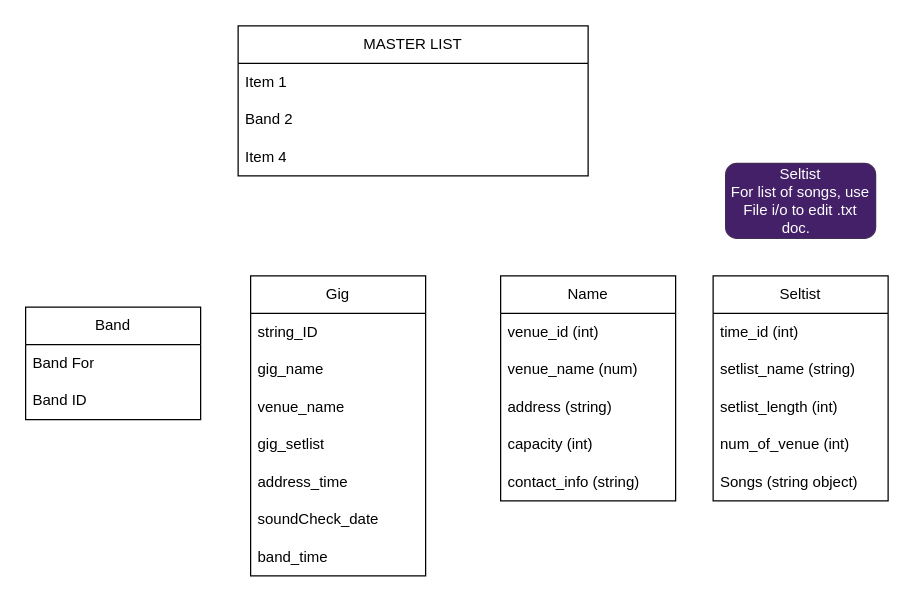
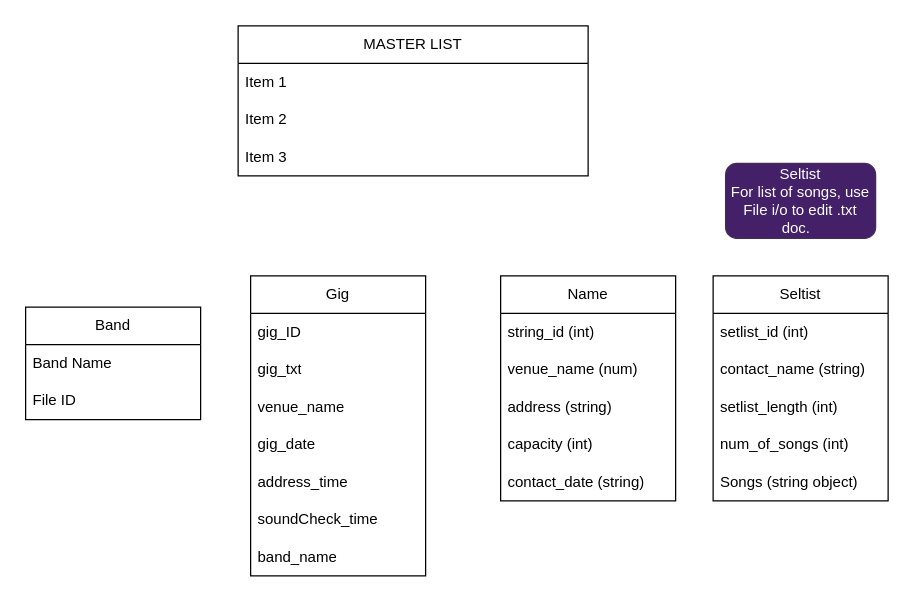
(269, 119) -> (269, 119)
(269, 157) -> (269, 157)
(294, 332) -> (281, 332)
(561, 332) -> (563, 332)
(767, 332) -> (778, 332)
(65, 363) -> (69, 363)
(290, 369) -> (286, 369)
(801, 369) -> (802, 369)
(61, 401) -> (57, 401)
(298, 444) -> (290, 444)
(792, 444) -> (792, 444)
(589, 482) -> (589, 482)
(321, 519) -> (319, 519)
(294, 557) -> (296, 557)
